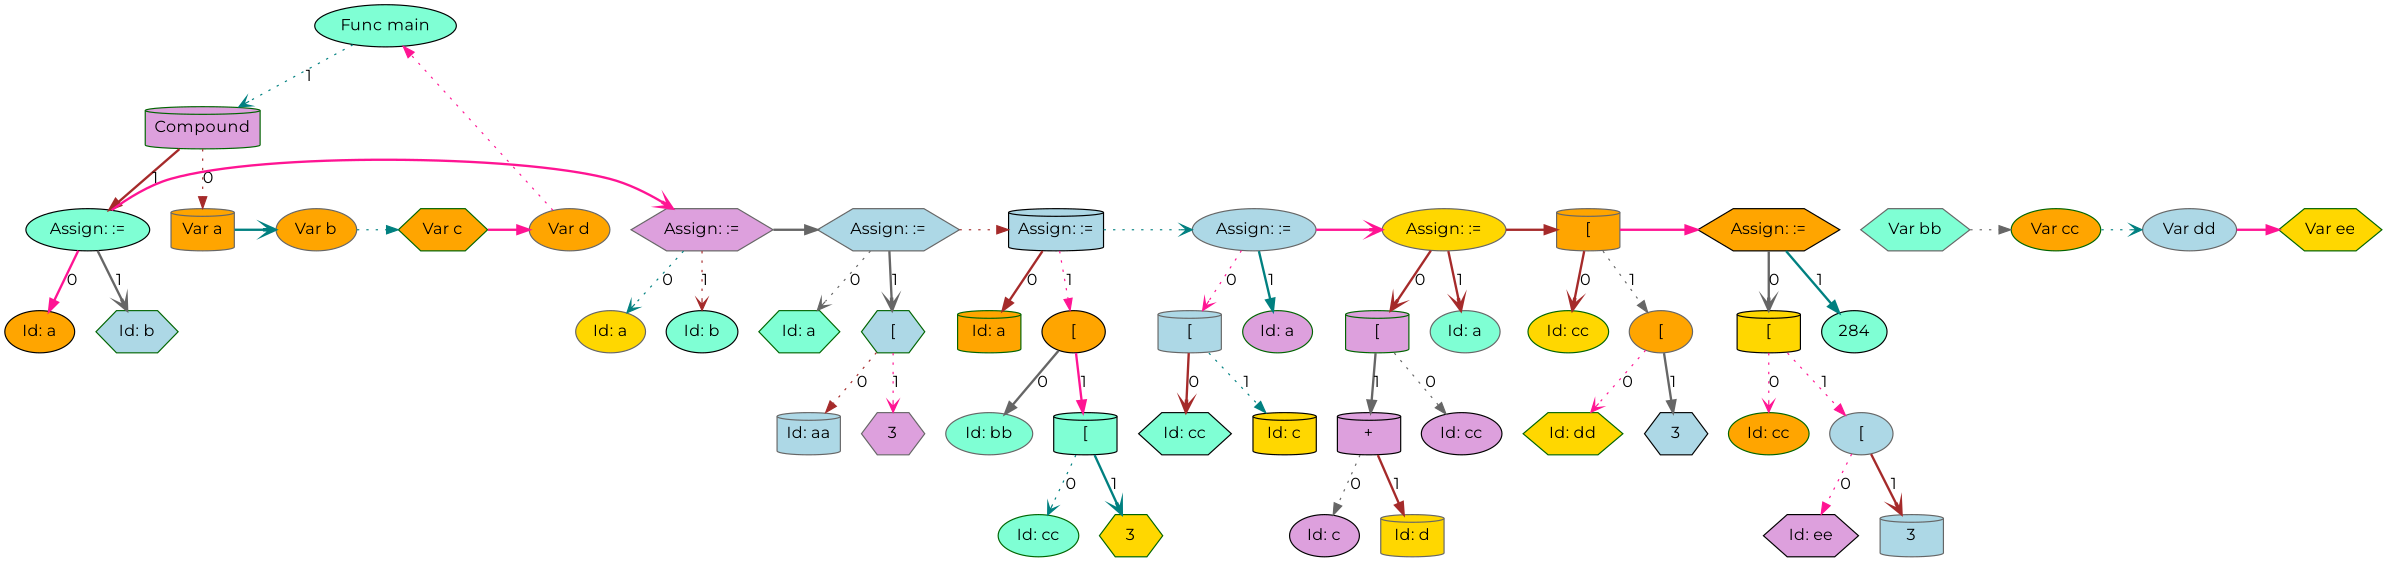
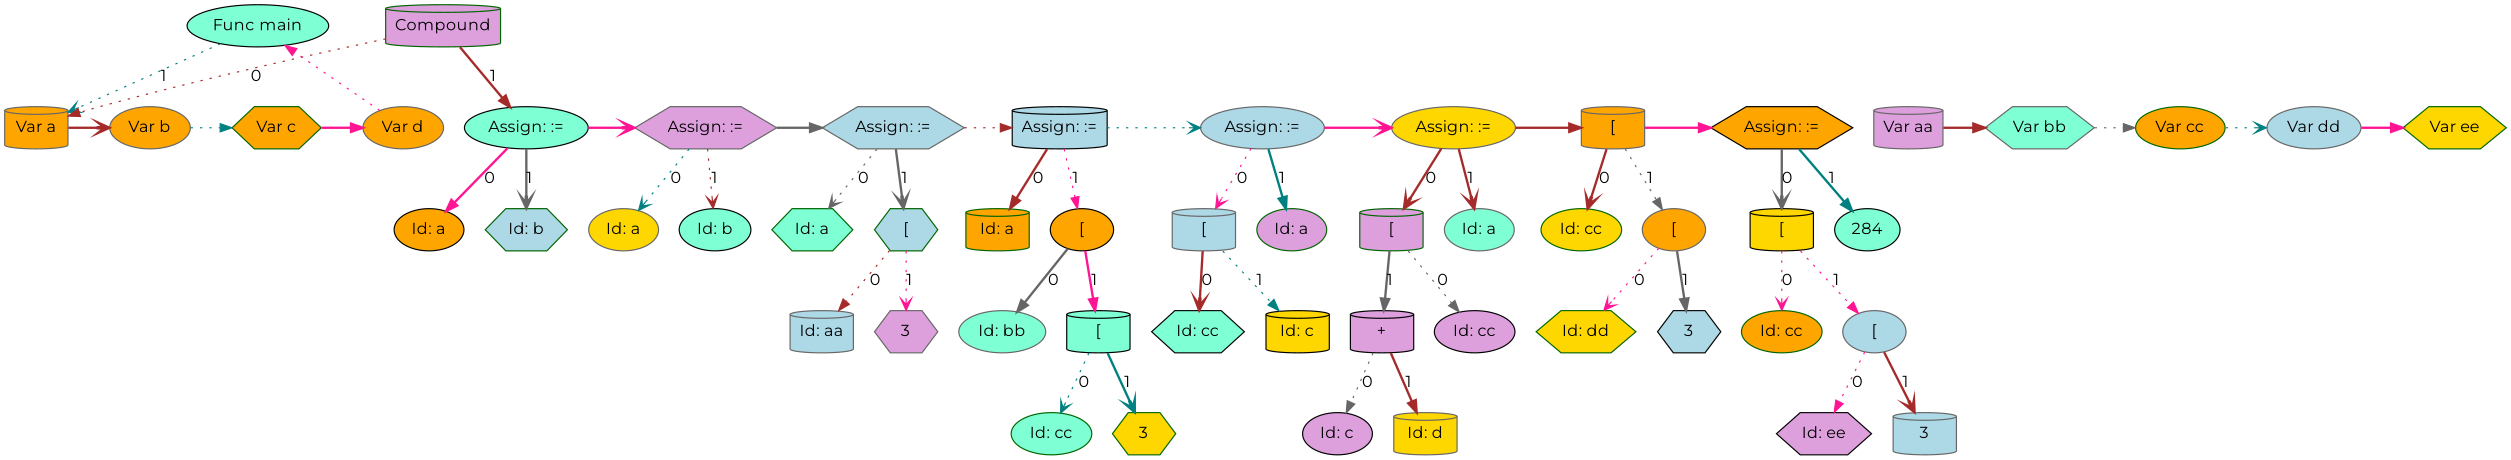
(301, 73) -> (150, 76)
none -> (1908, 128)
(249, 230) -> (83, 128)
